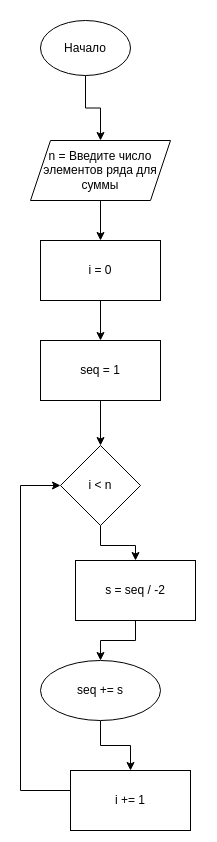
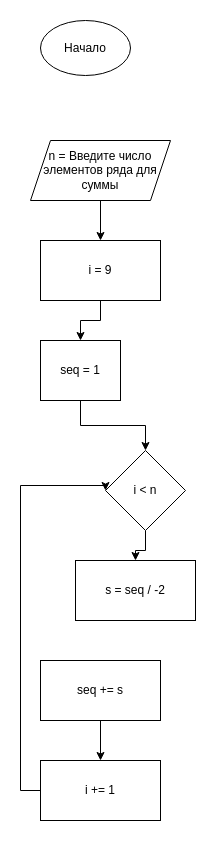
(90, 108) -> none
(101, 271) -> (101, 271)
(101, 371) -> (81, 371)
(101, 486) -> (146, 491)
(122, 641) -> none
(101, 691) -> (101, 691)
(131, 801) -> (101, 791)
